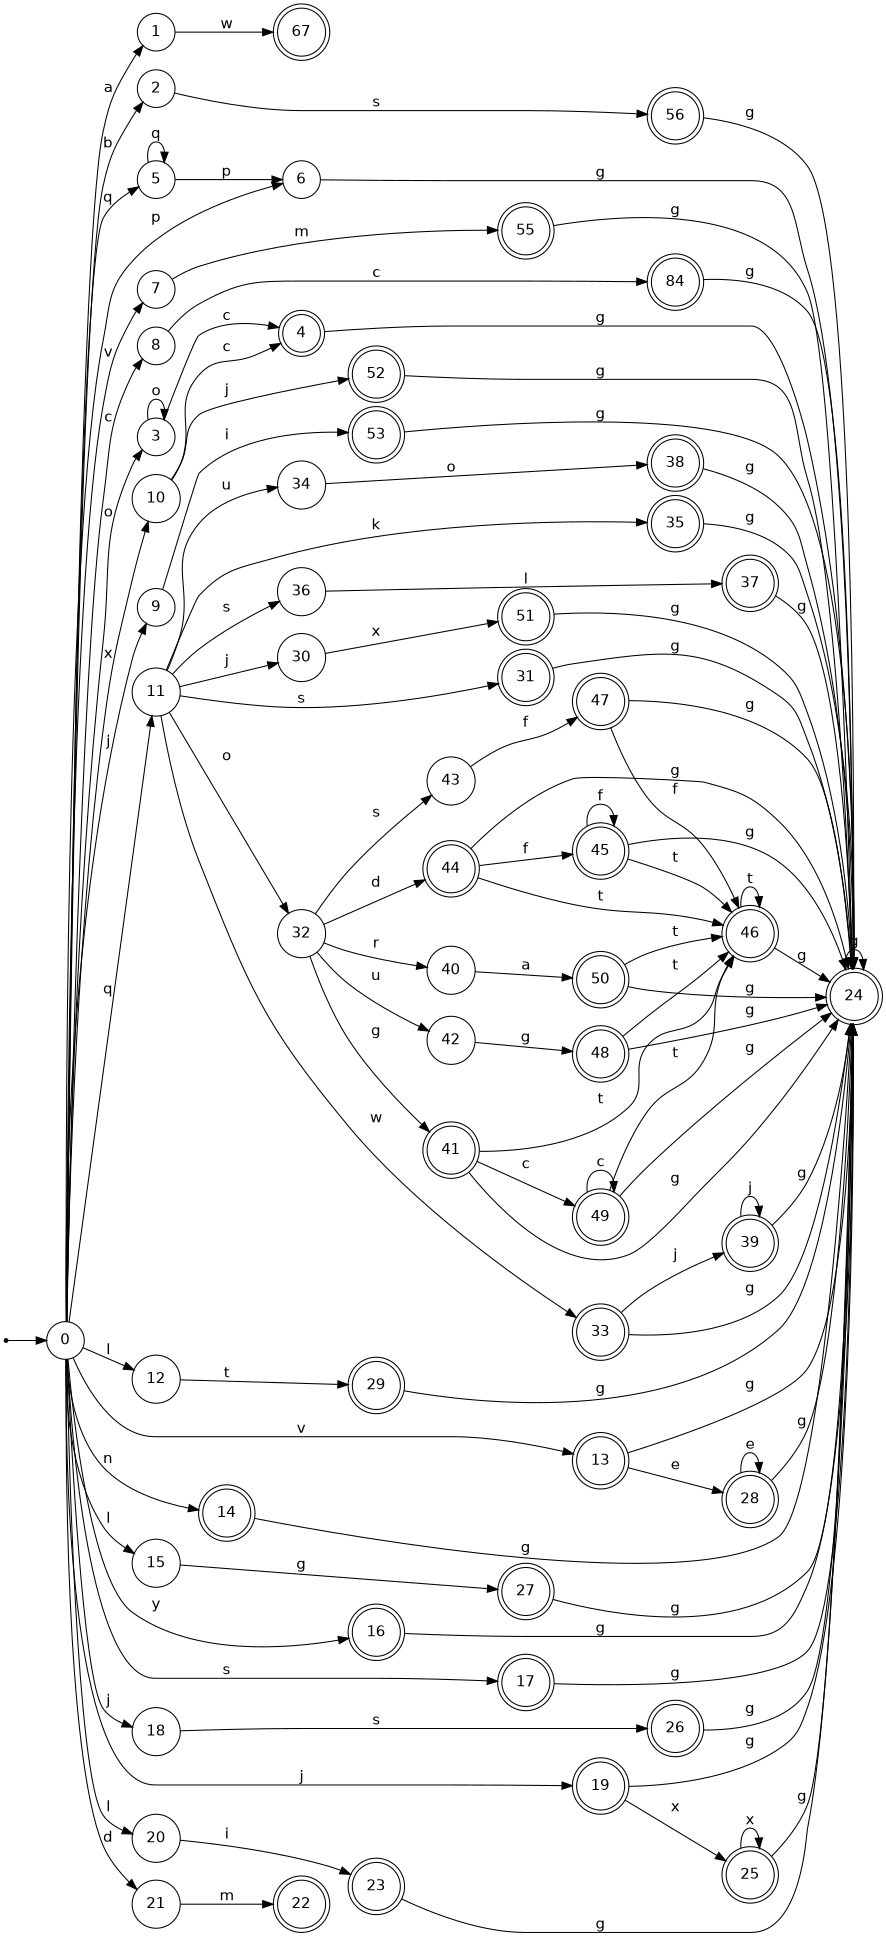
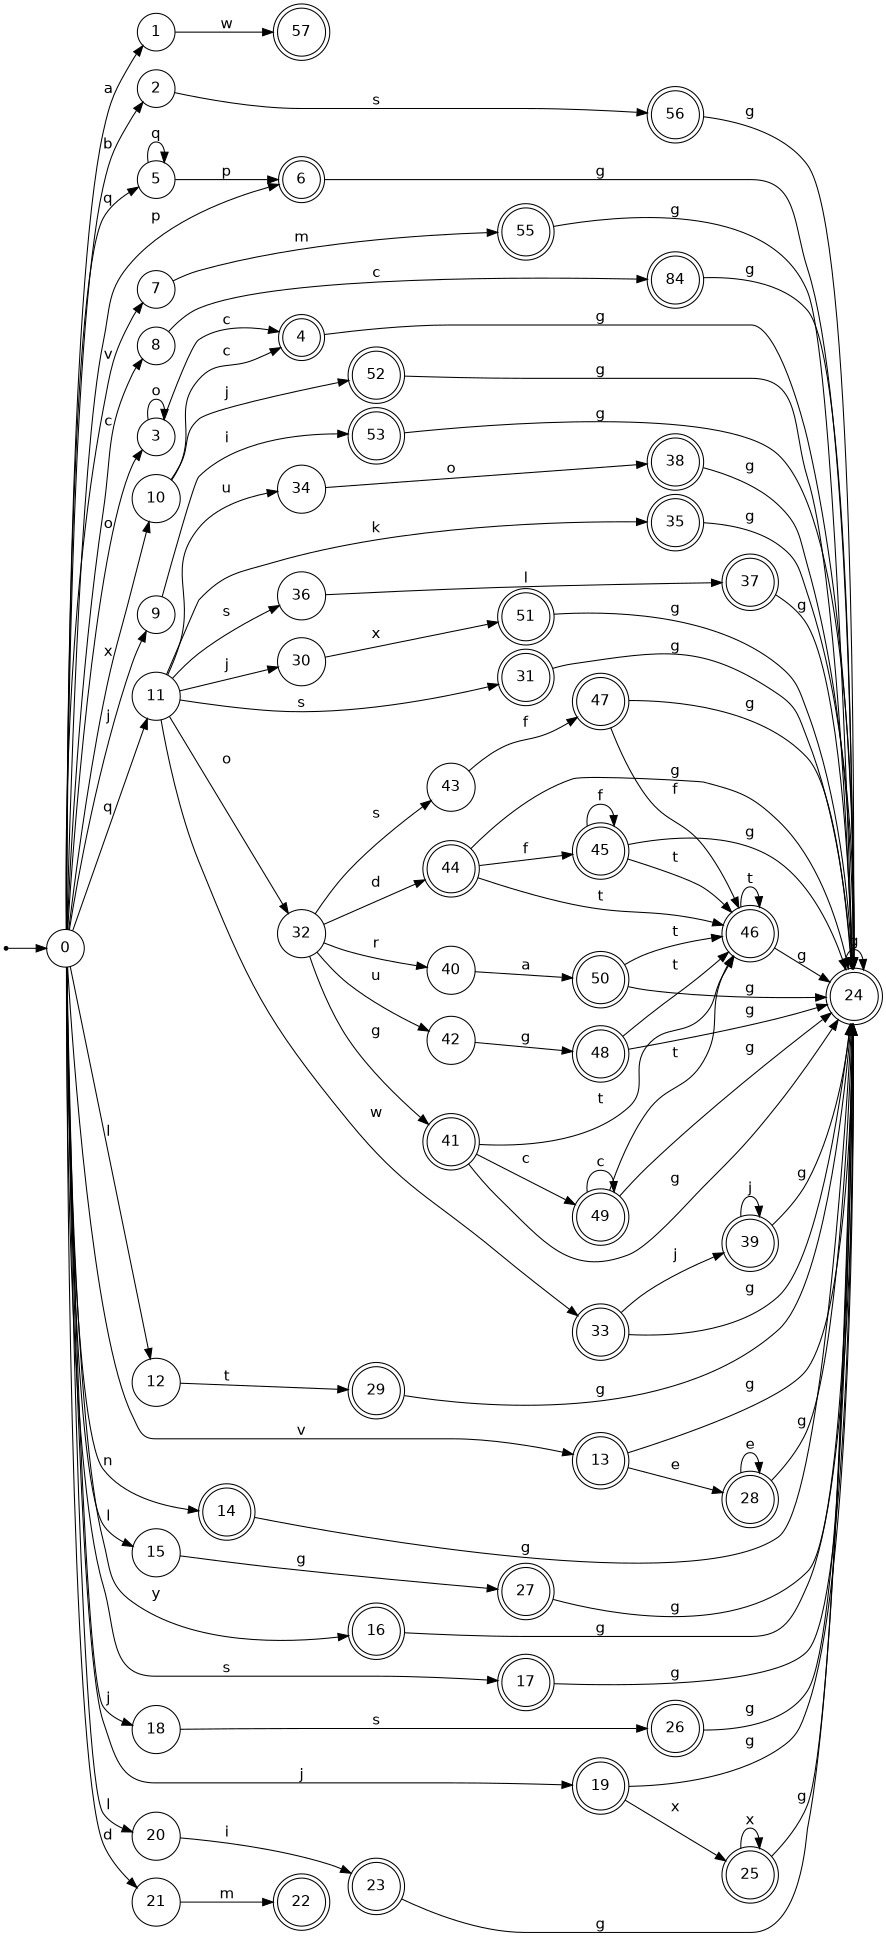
(302, 32) -> (302, 32)
(302, 180) -> (302, 180)
